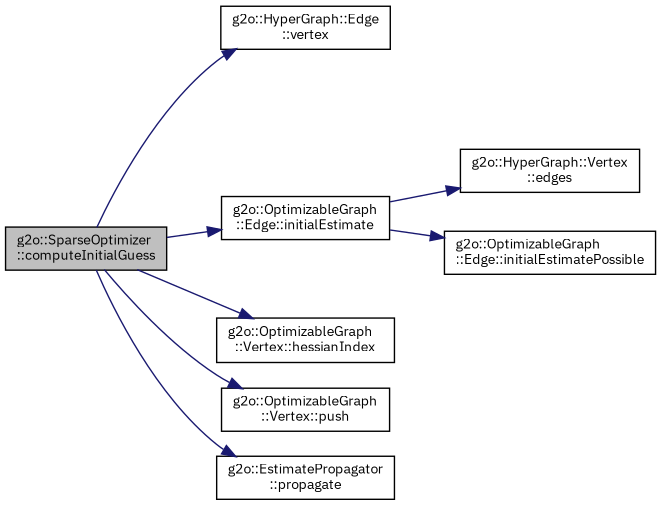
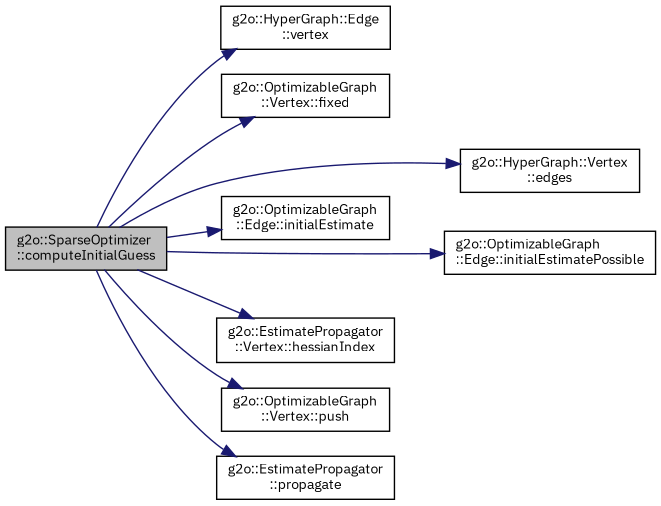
none -> (306, 96)
(418, 196) -> (277, 171)
(410, 233) -> (298, 254)
(306, 340) -> (306, 340)
